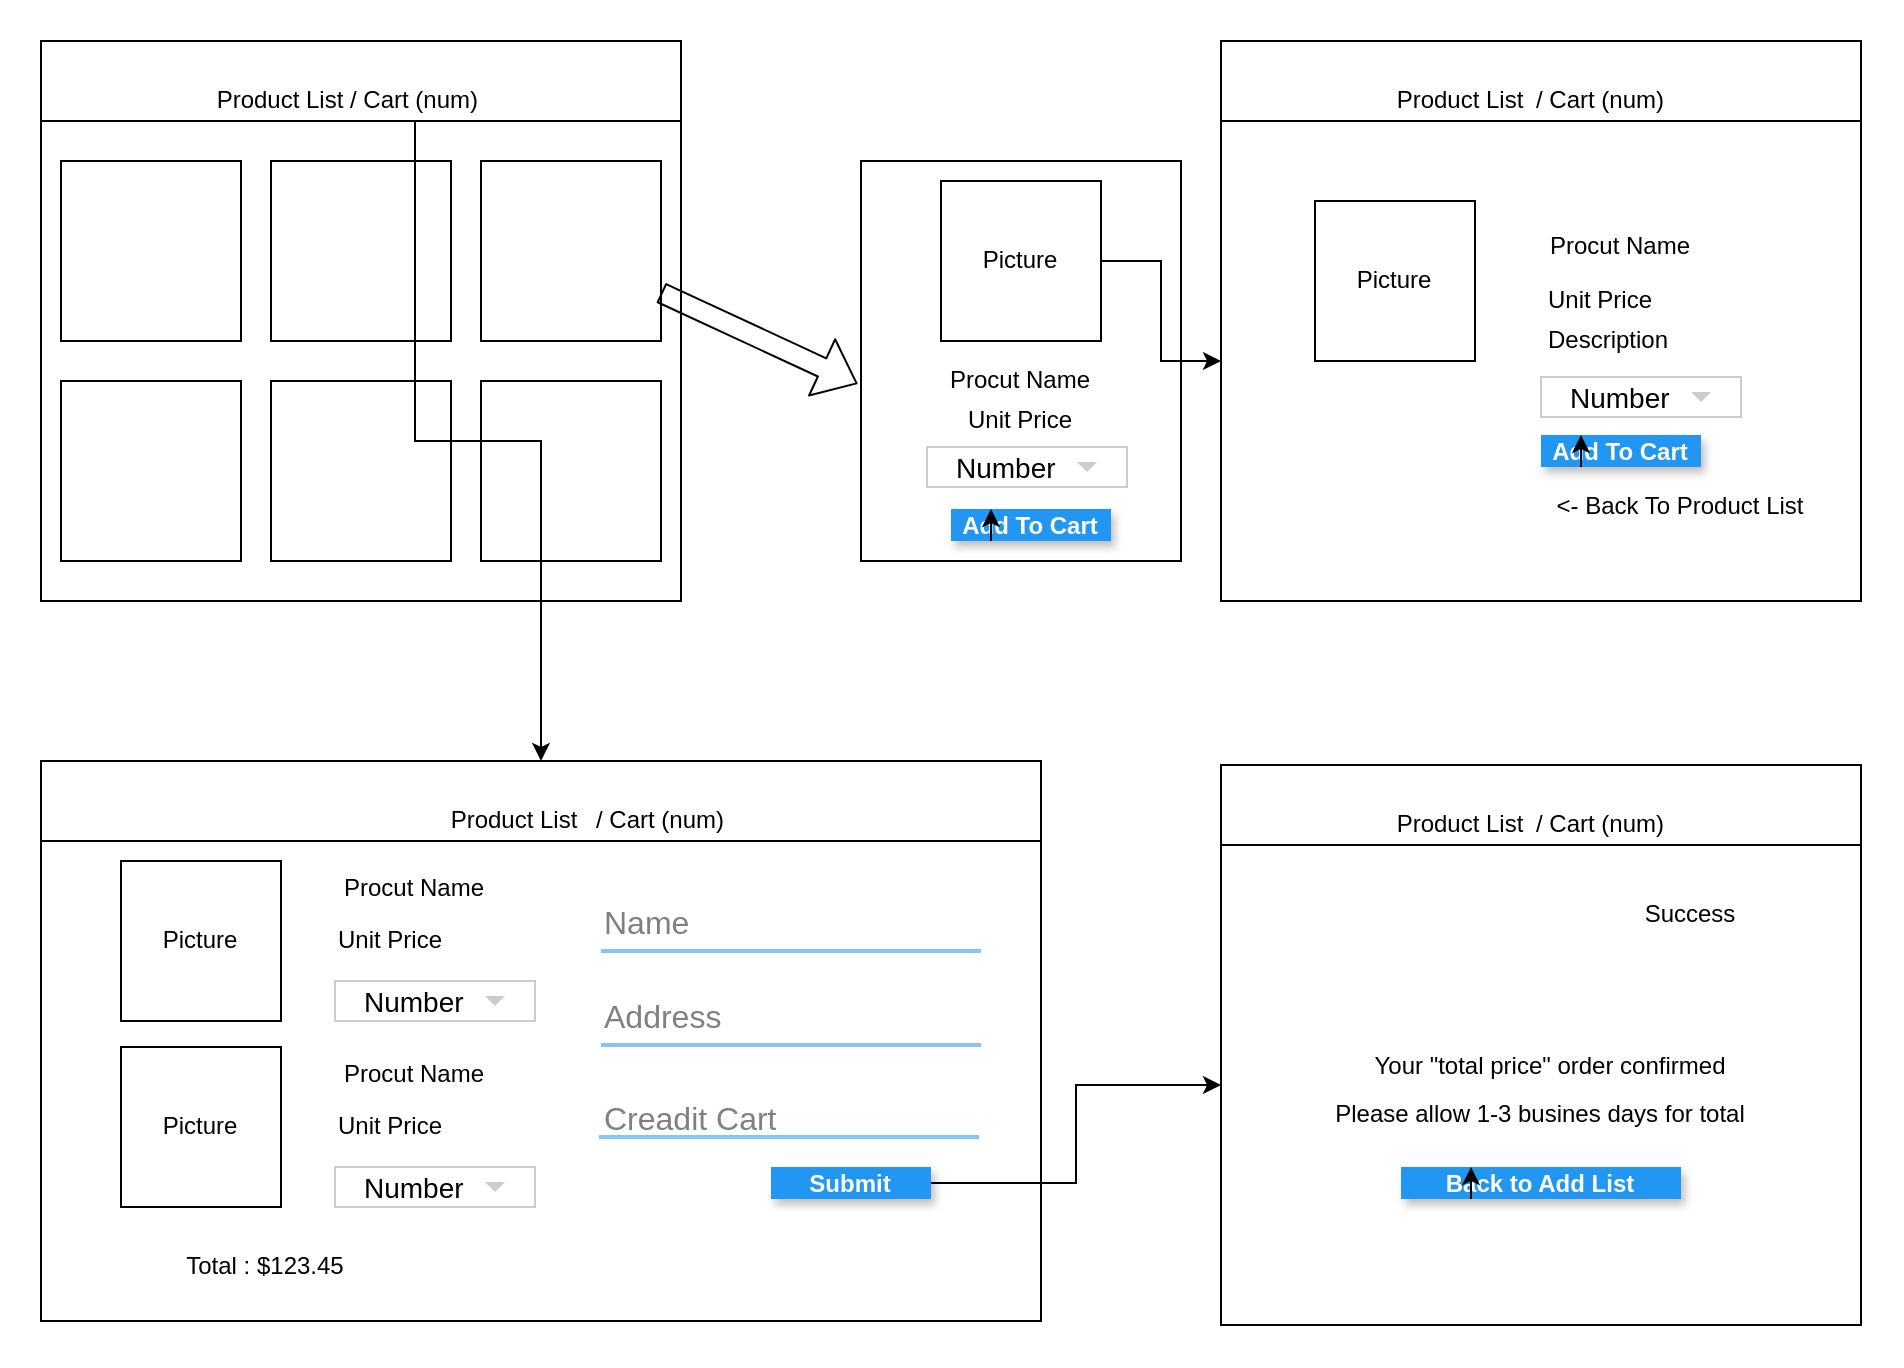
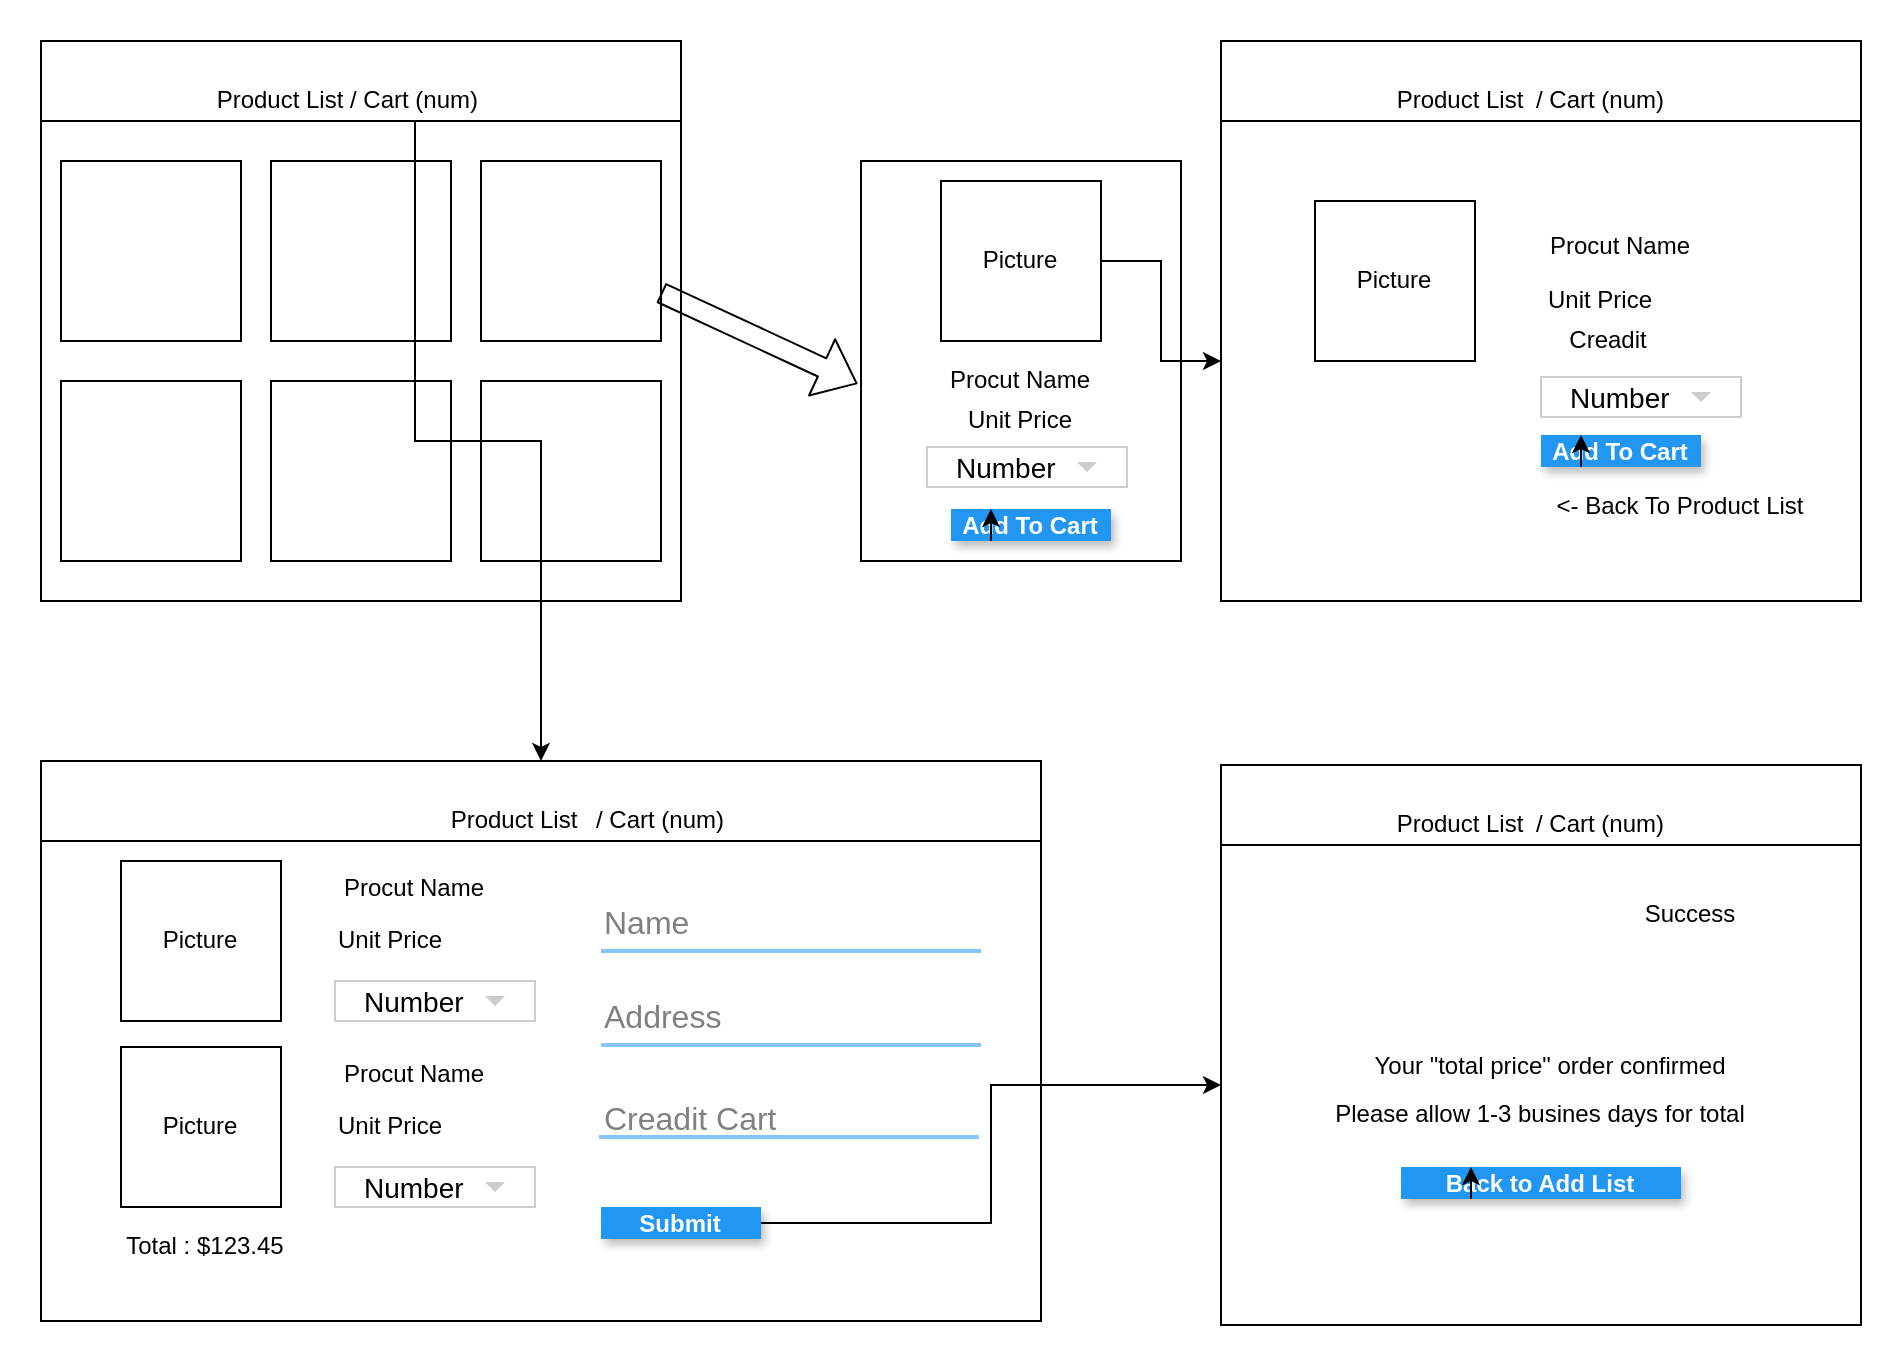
(1609, 341) -> (1609, 341)
(851, 1183) -> (681, 1223)
(266, 1267) -> (206, 1247)
